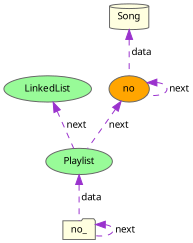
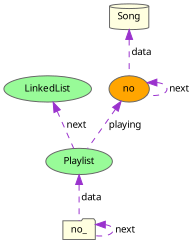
(118, 125) -> (124, 125)
